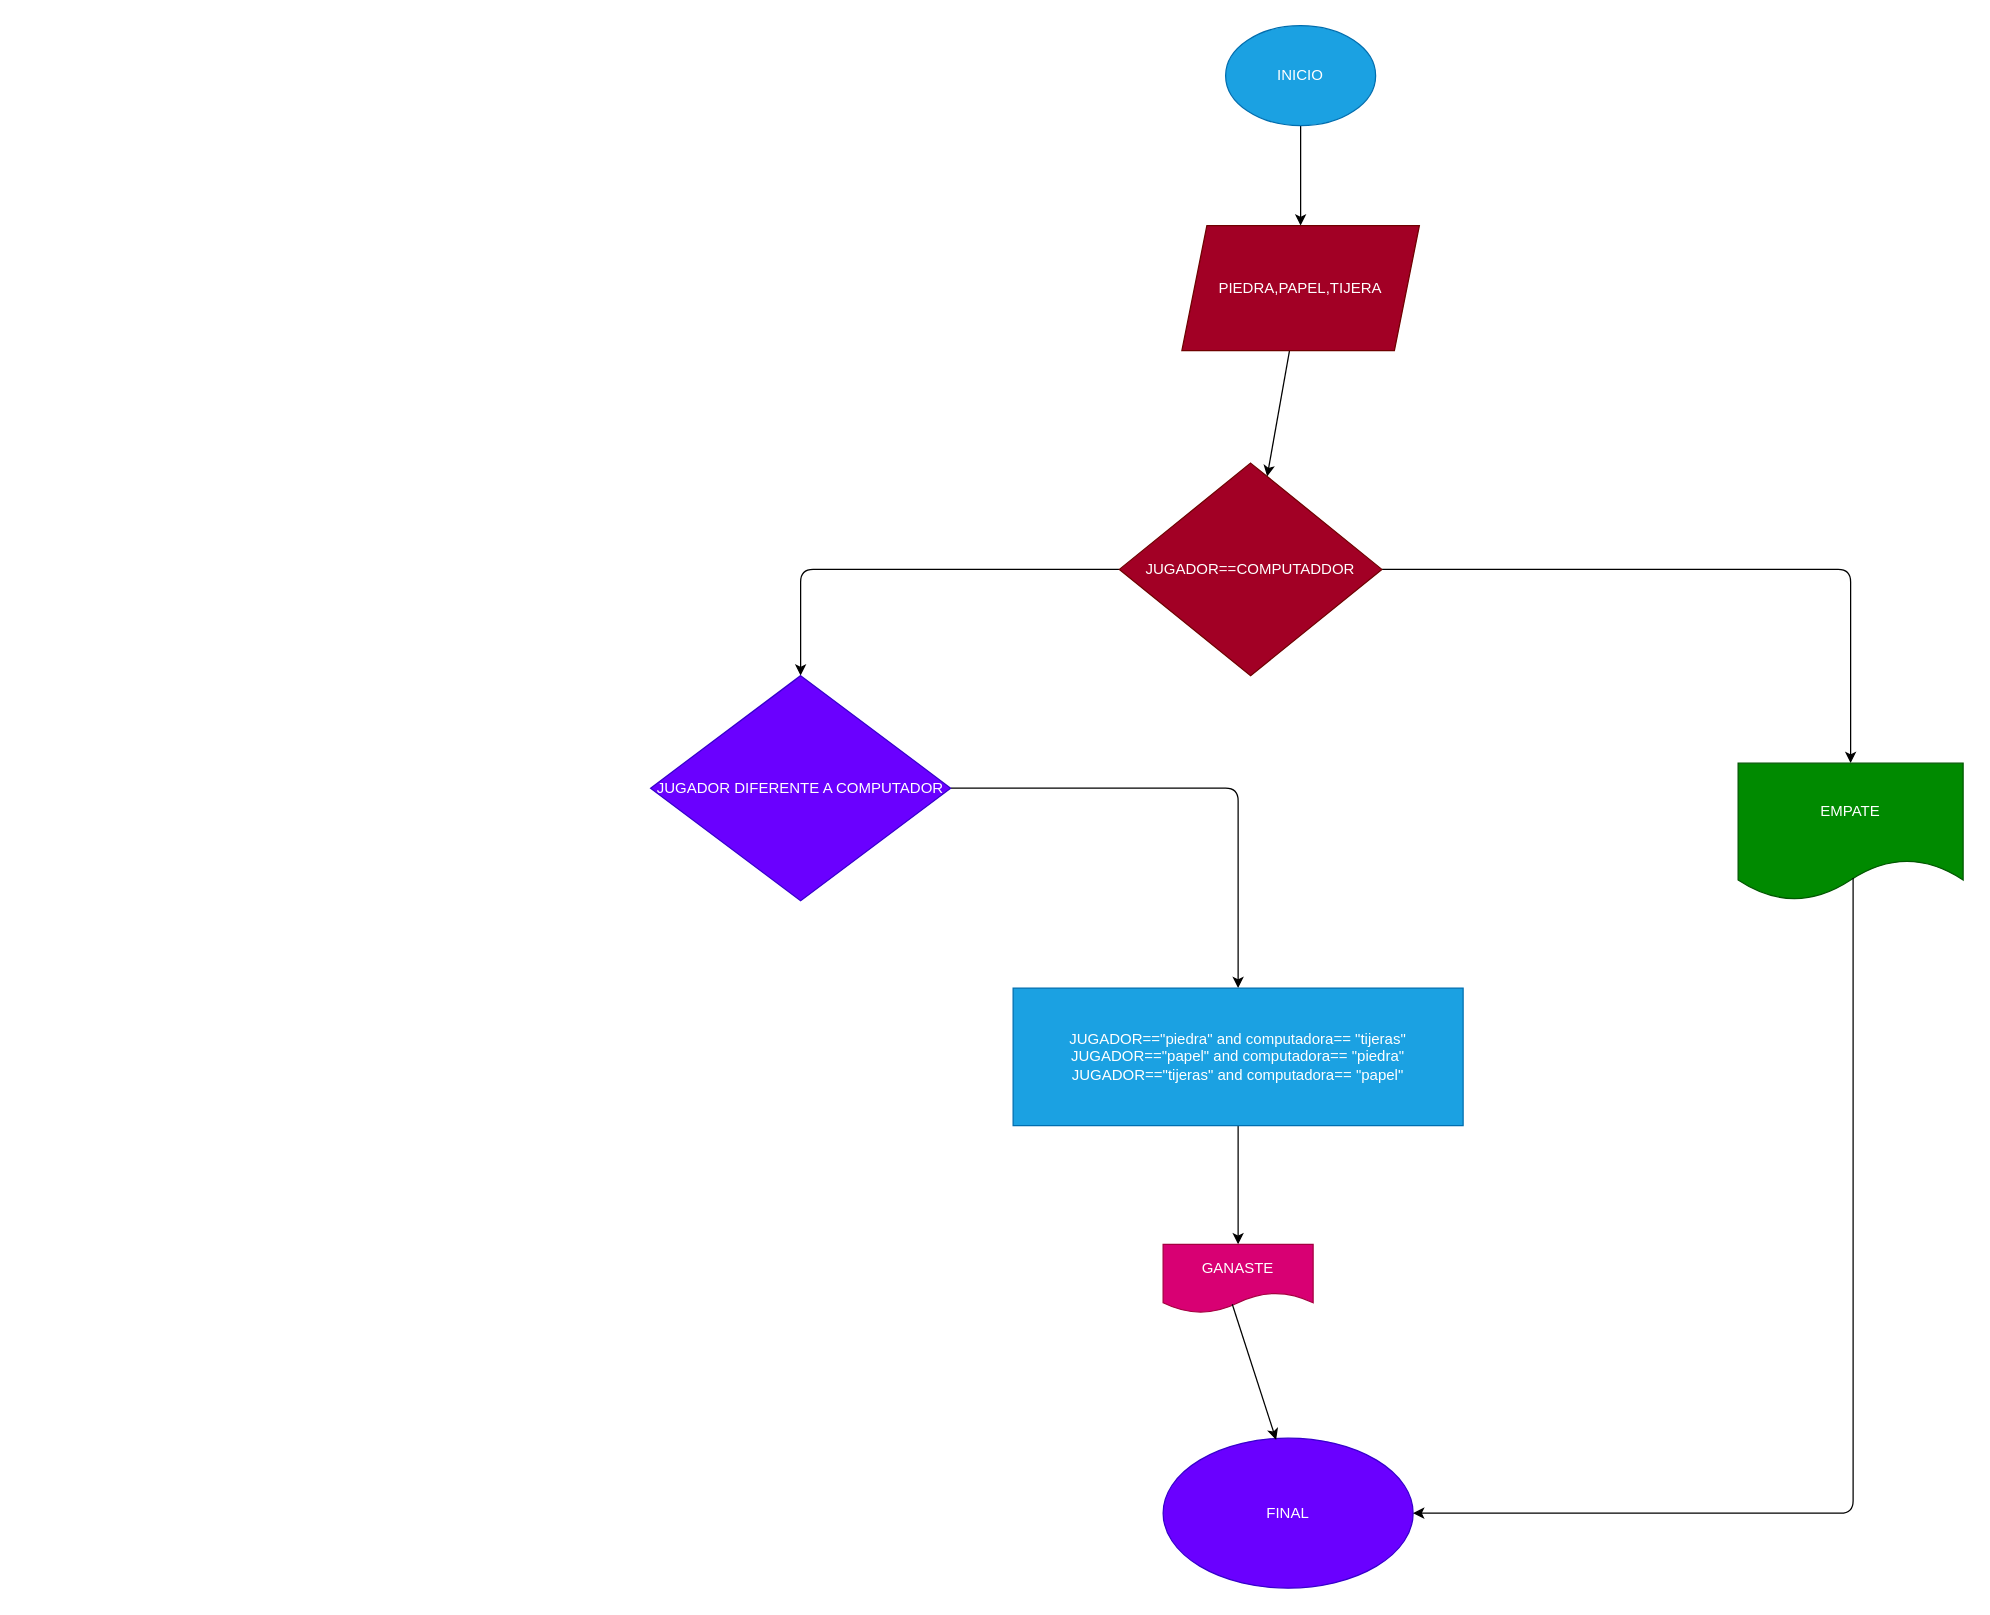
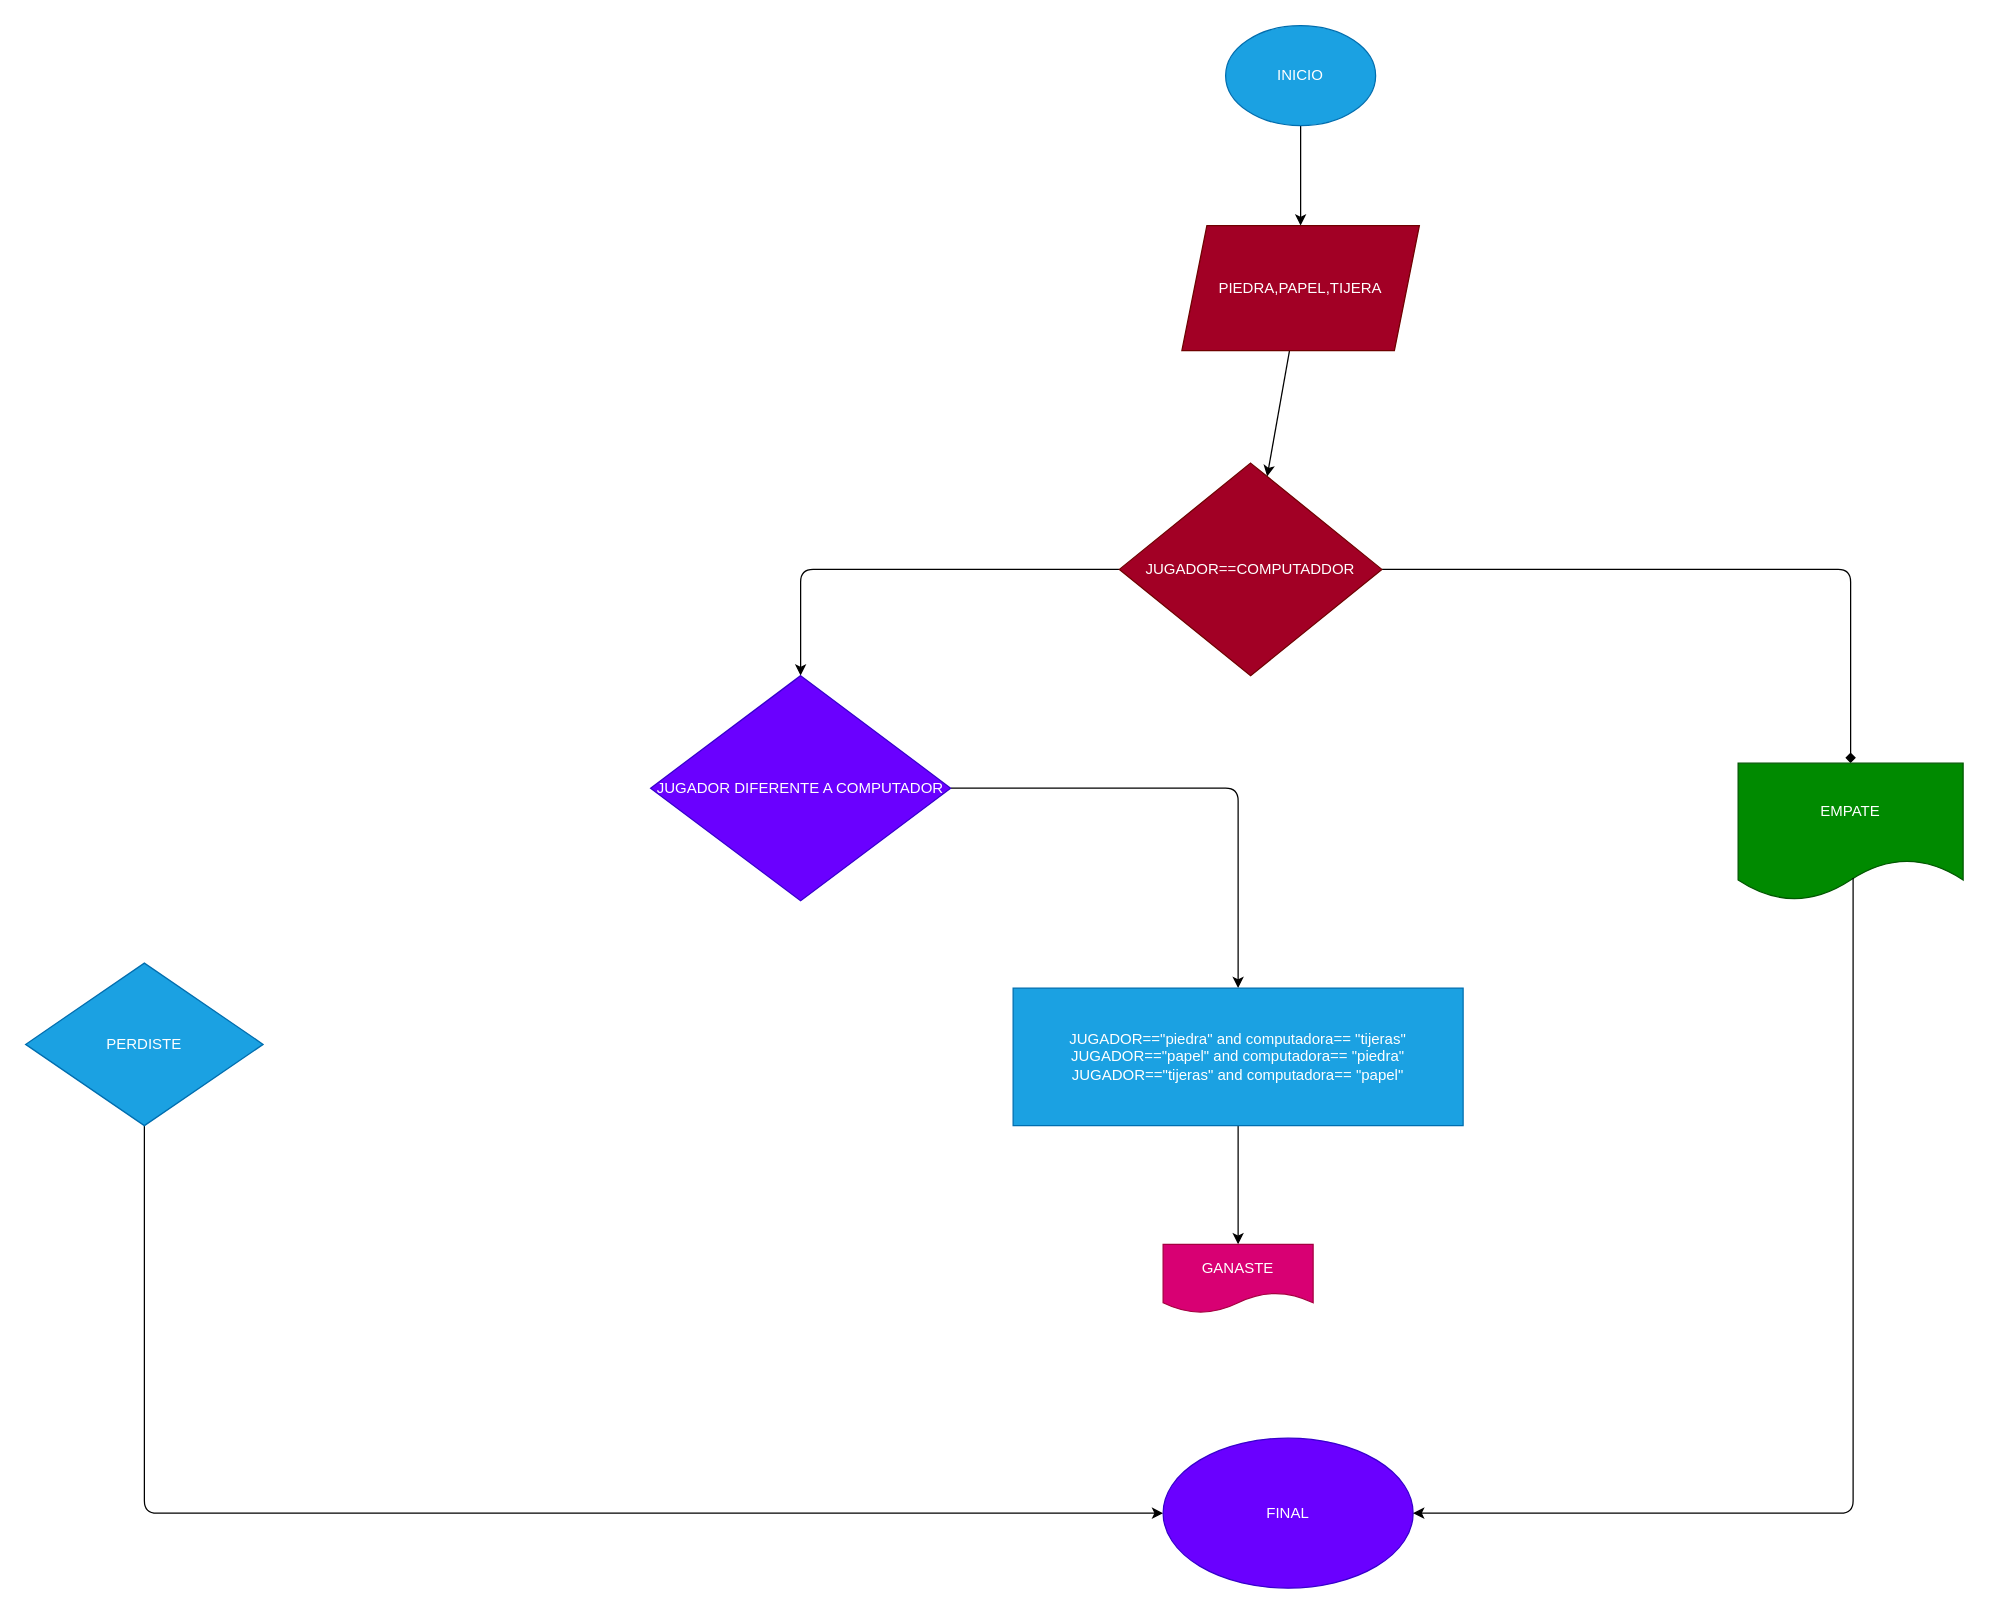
(1851, 753) -> (1851, 752)
none -> (144, 1044)
(1253, 1368) -> none
none -> (461, 1513)
